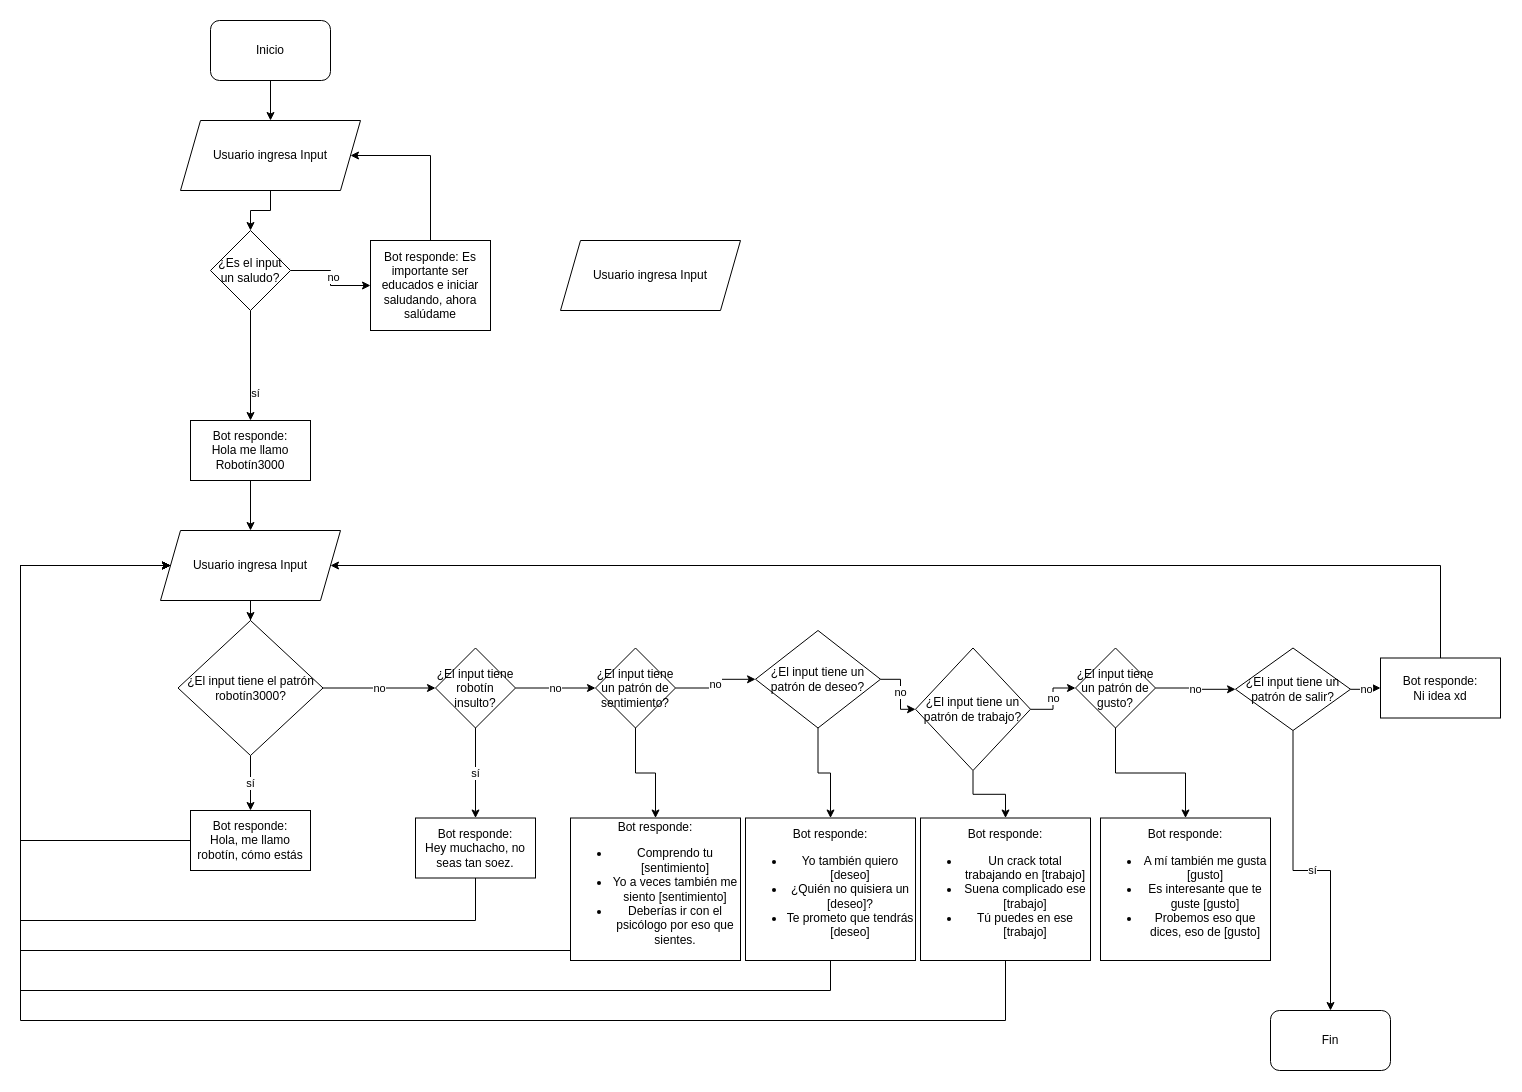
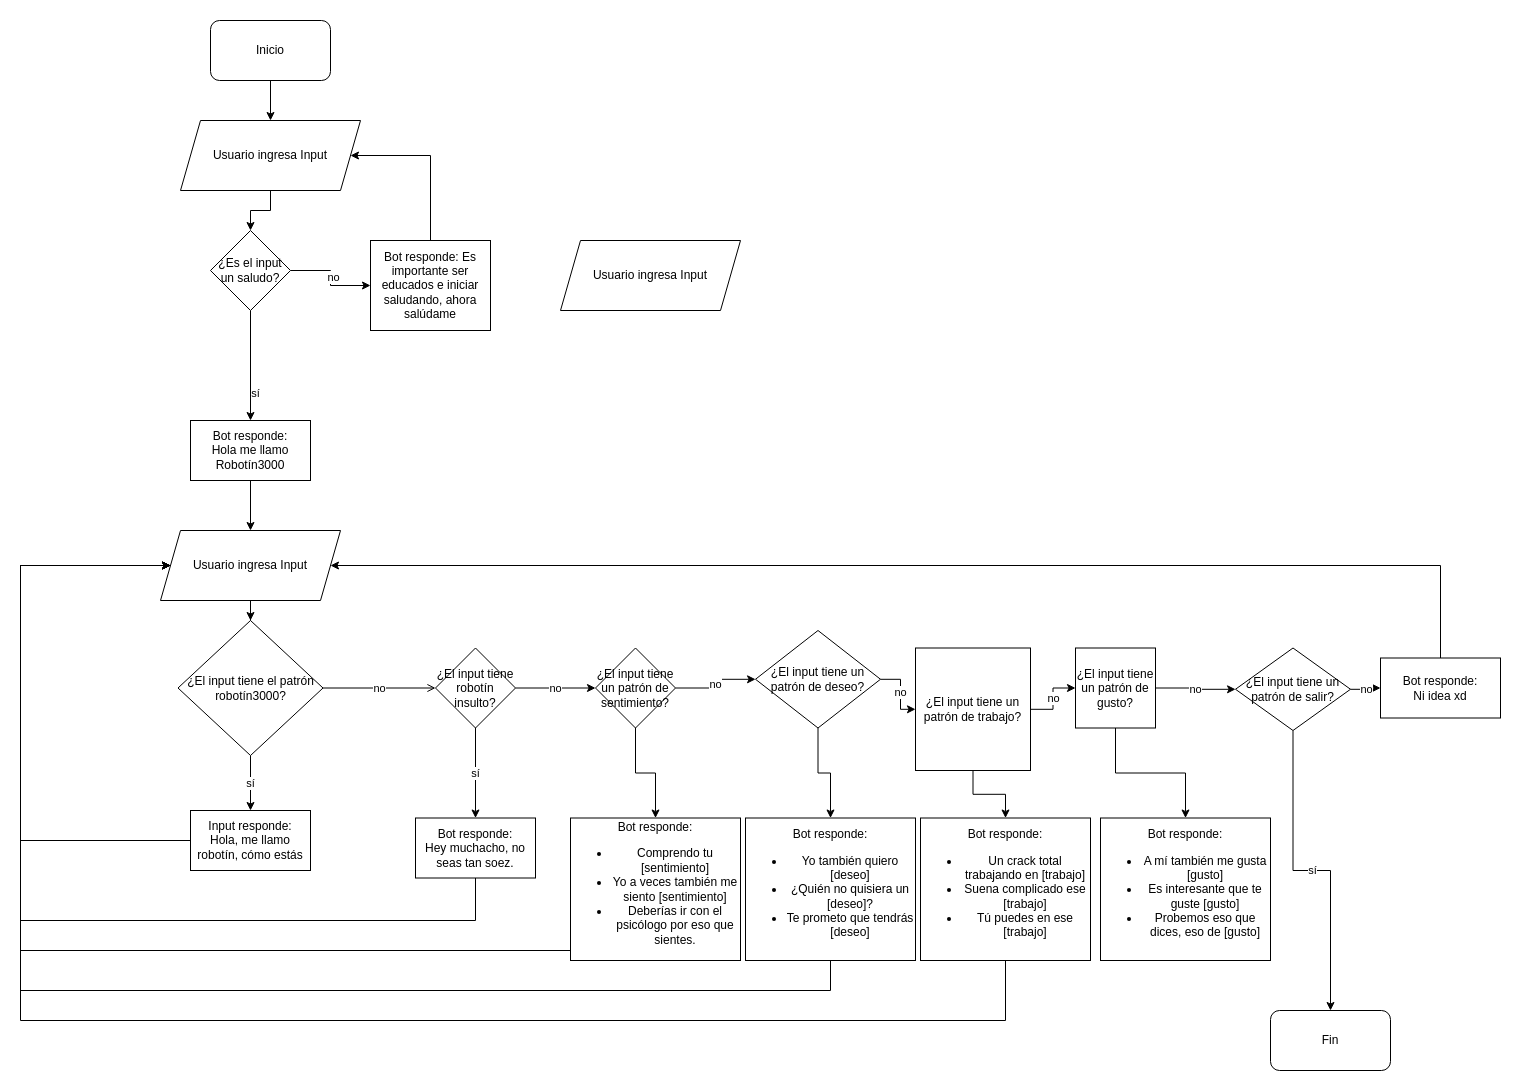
(427, 688) -> (428, 688)
(1116, 688) -> (1116, 688)
(973, 709) -> (973, 709)
(251, 841) -> (251, 841)
